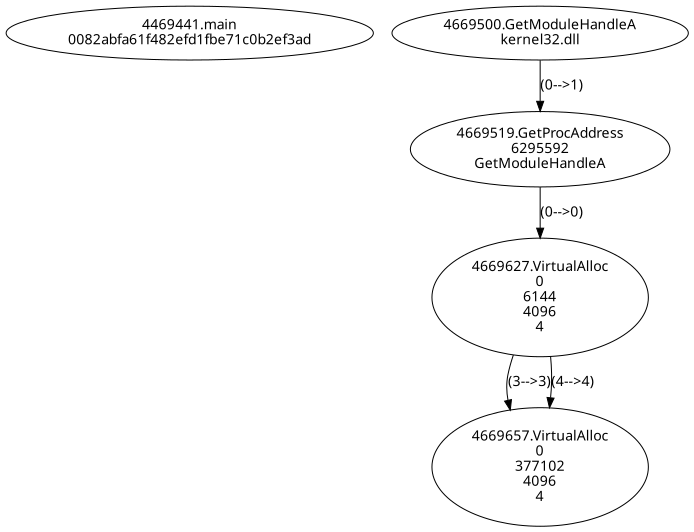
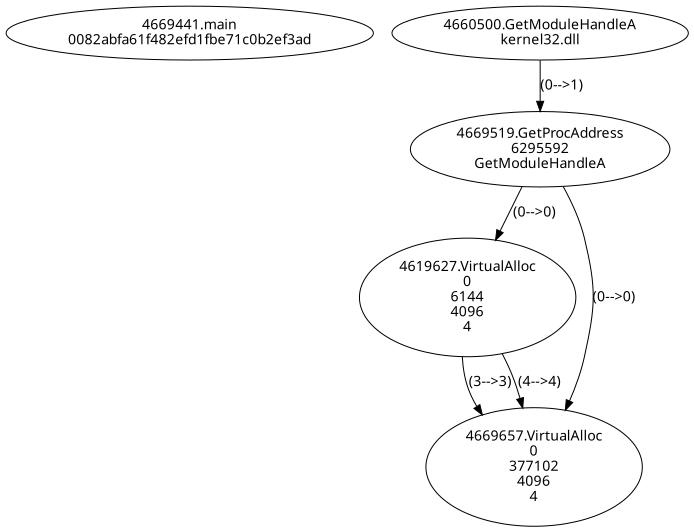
(190, 33) -> (190, 33)
(540, 33) -> (540, 33)
none -> (593, 293)
(540, 297) -> (468, 297)
